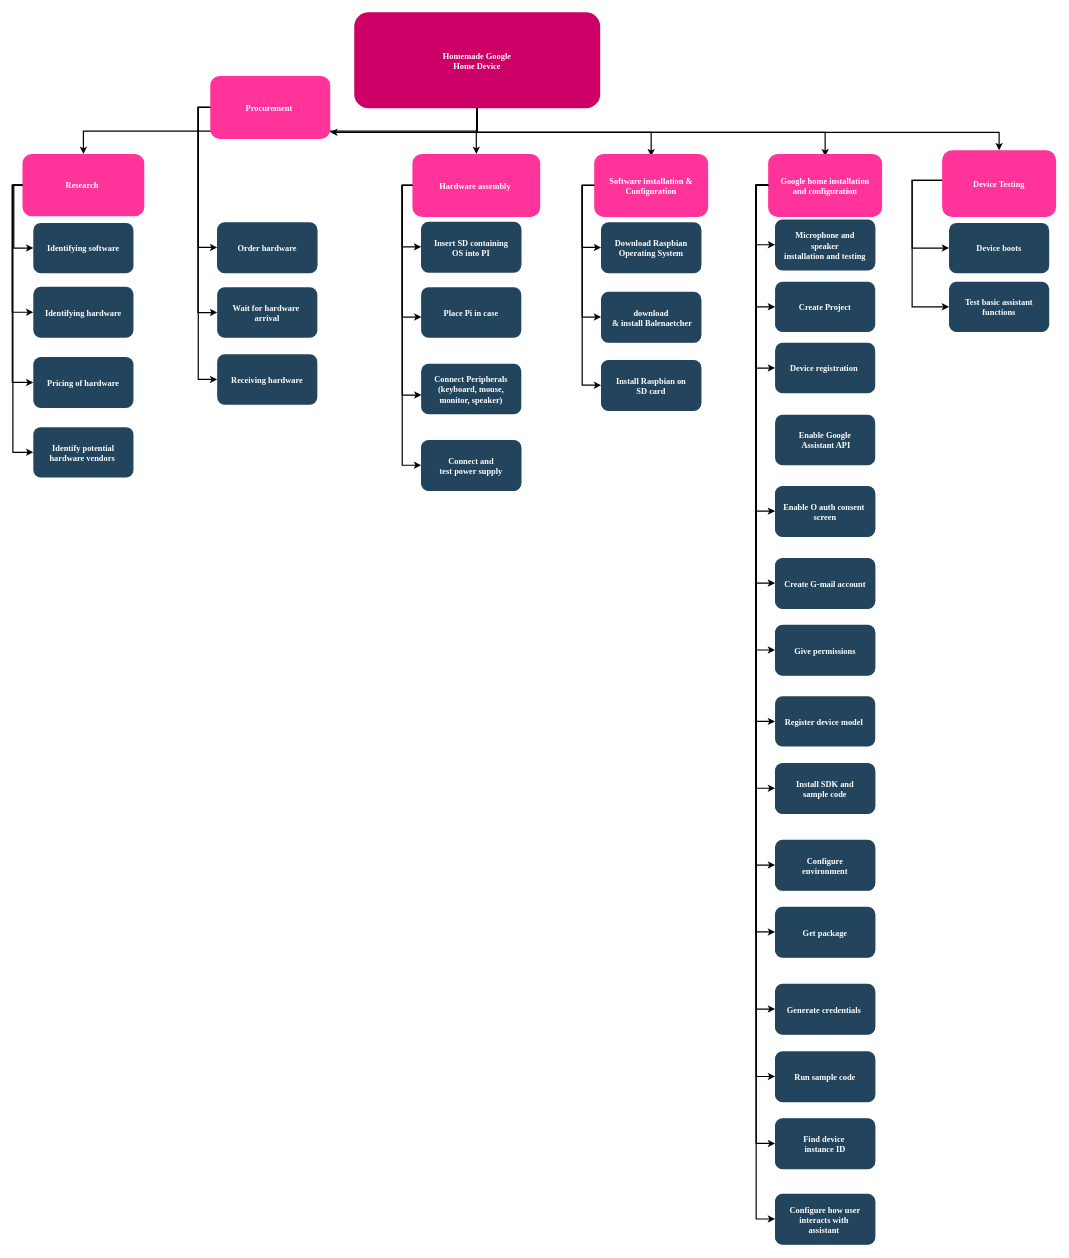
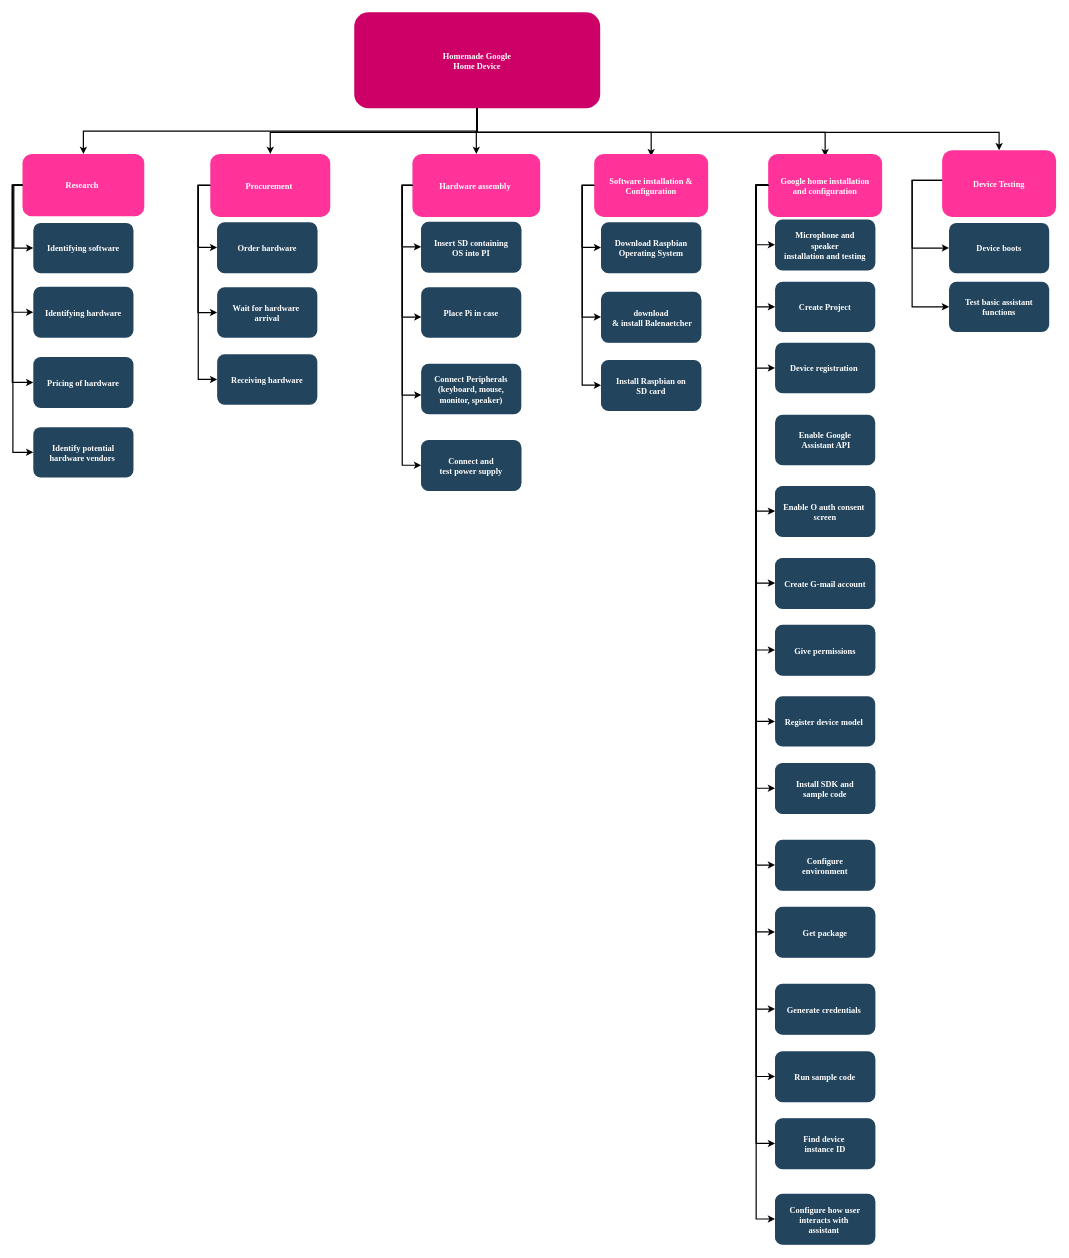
(270, 107) -> (270, 185)
